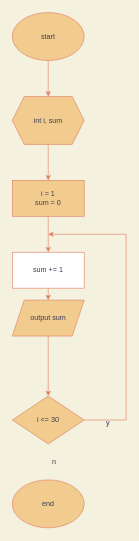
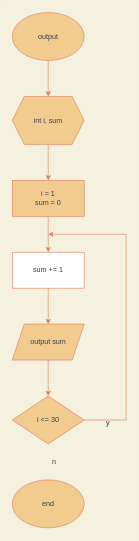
(48, 36) -> (48, 36)
(48, 318) -> (48, 342)
